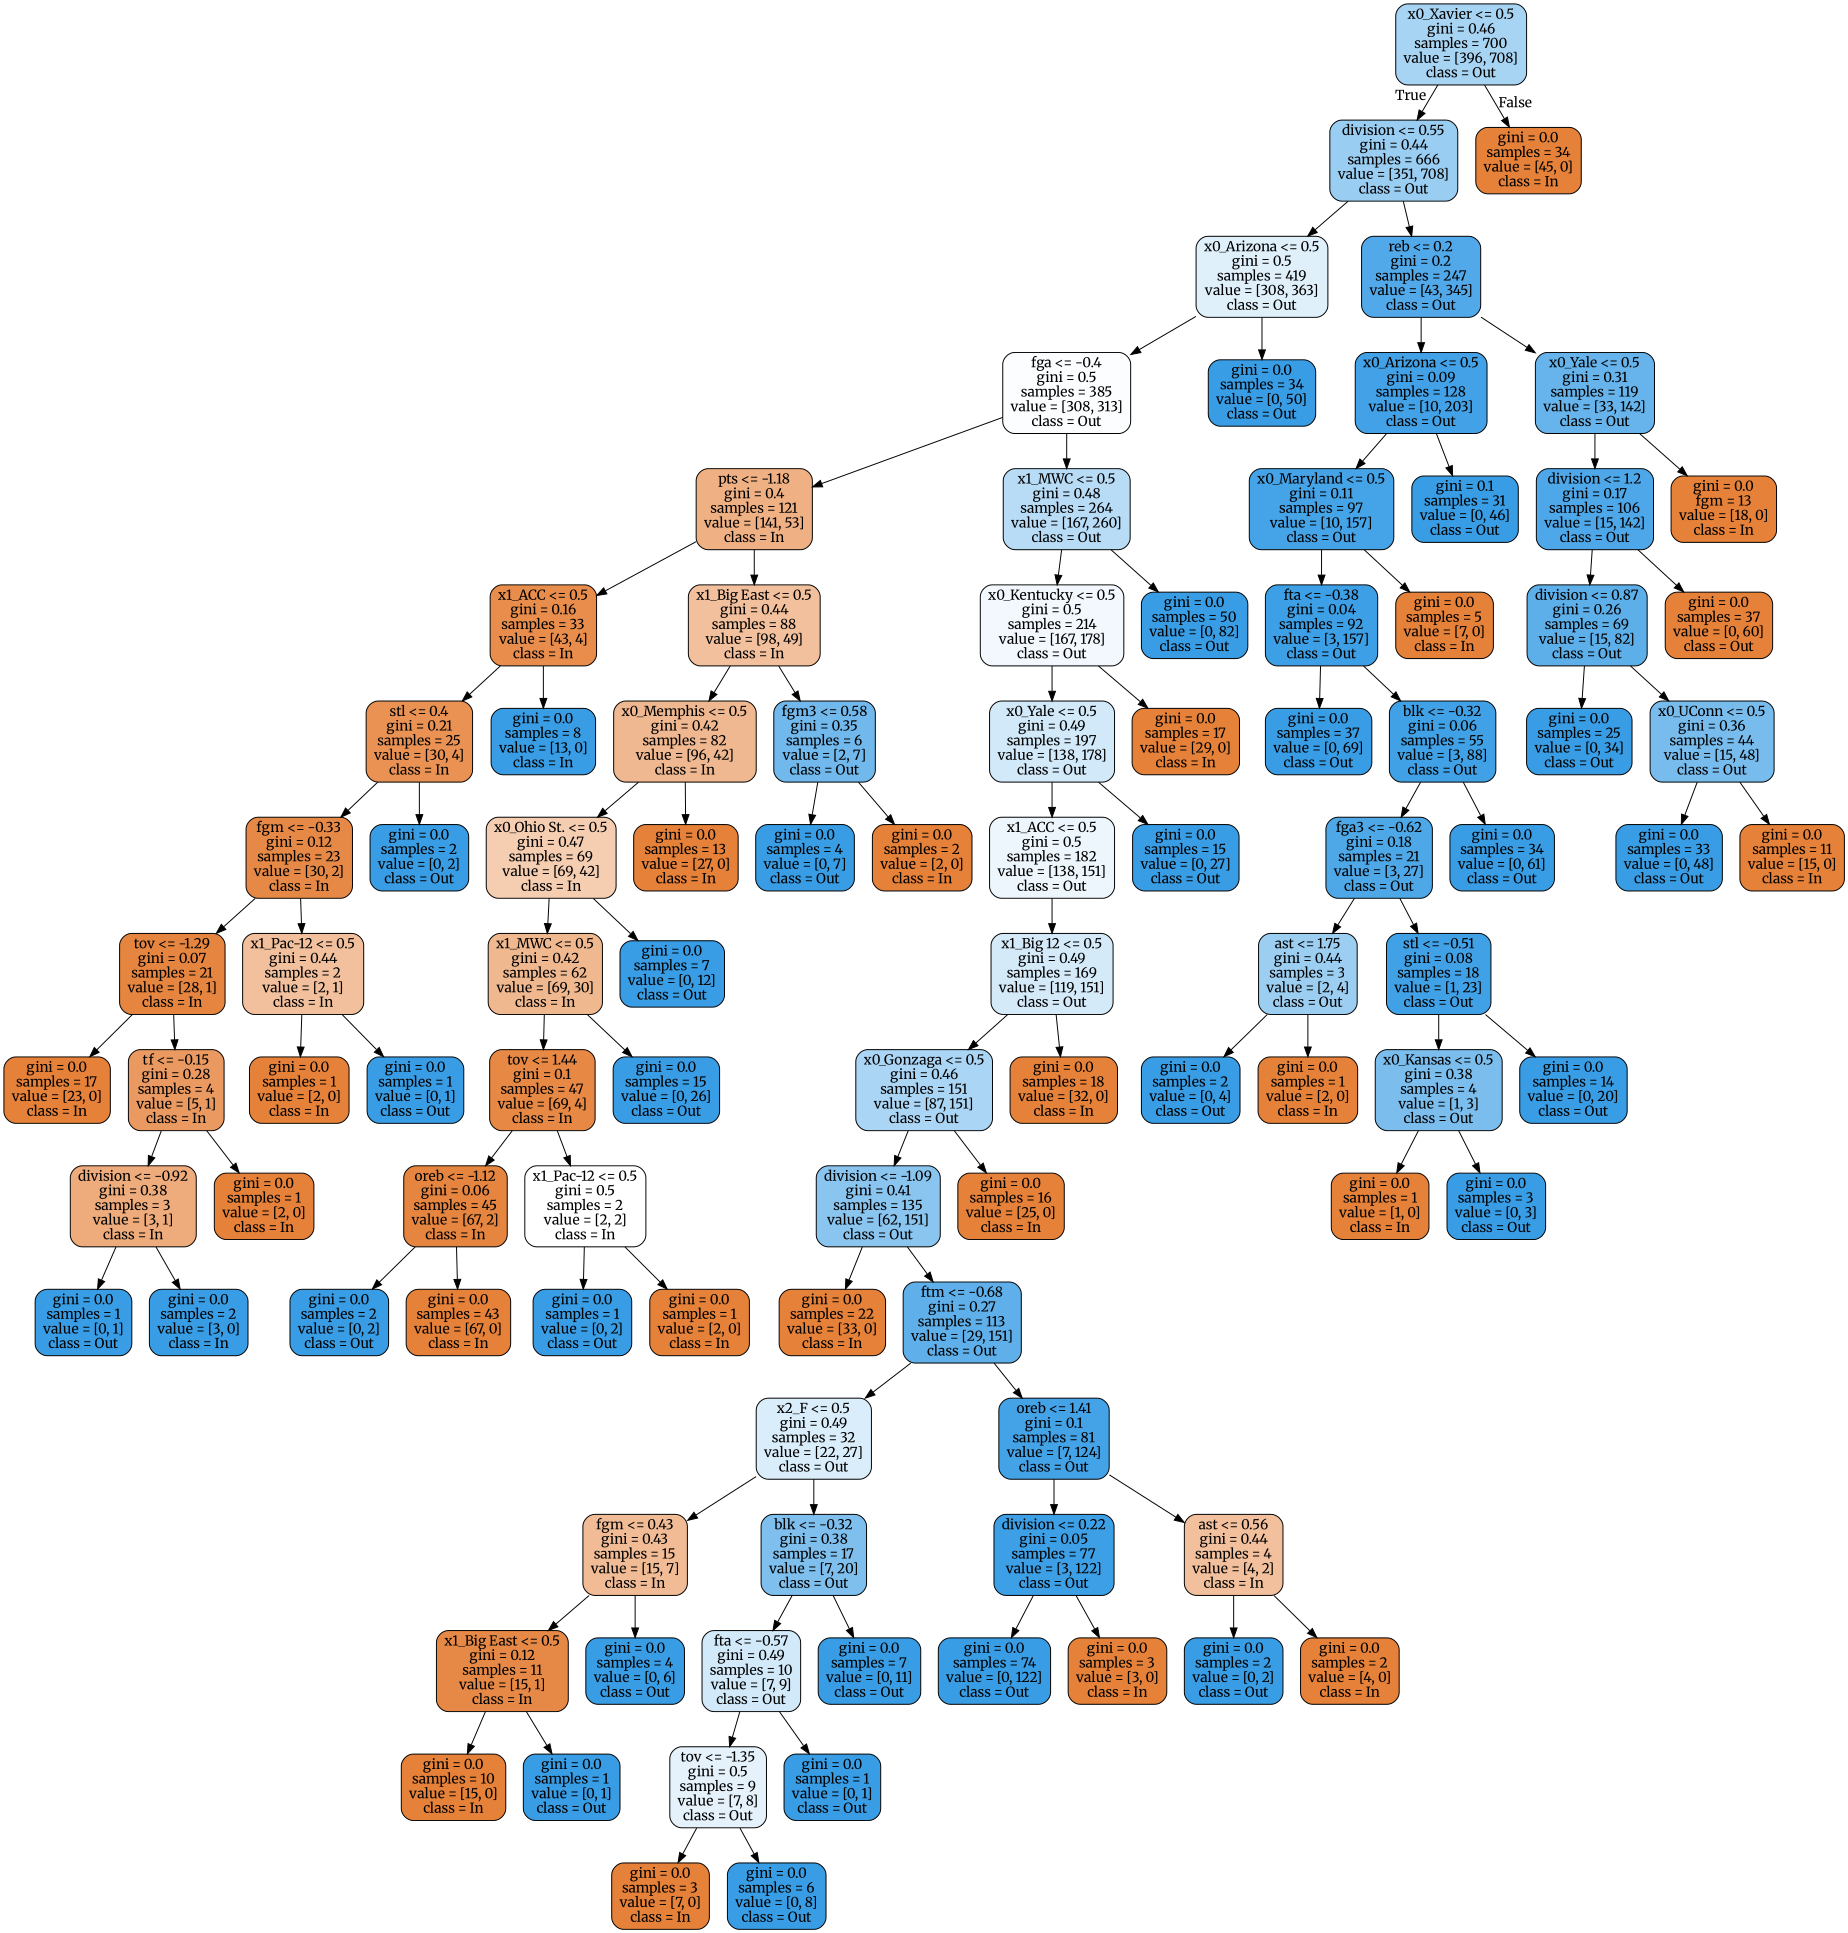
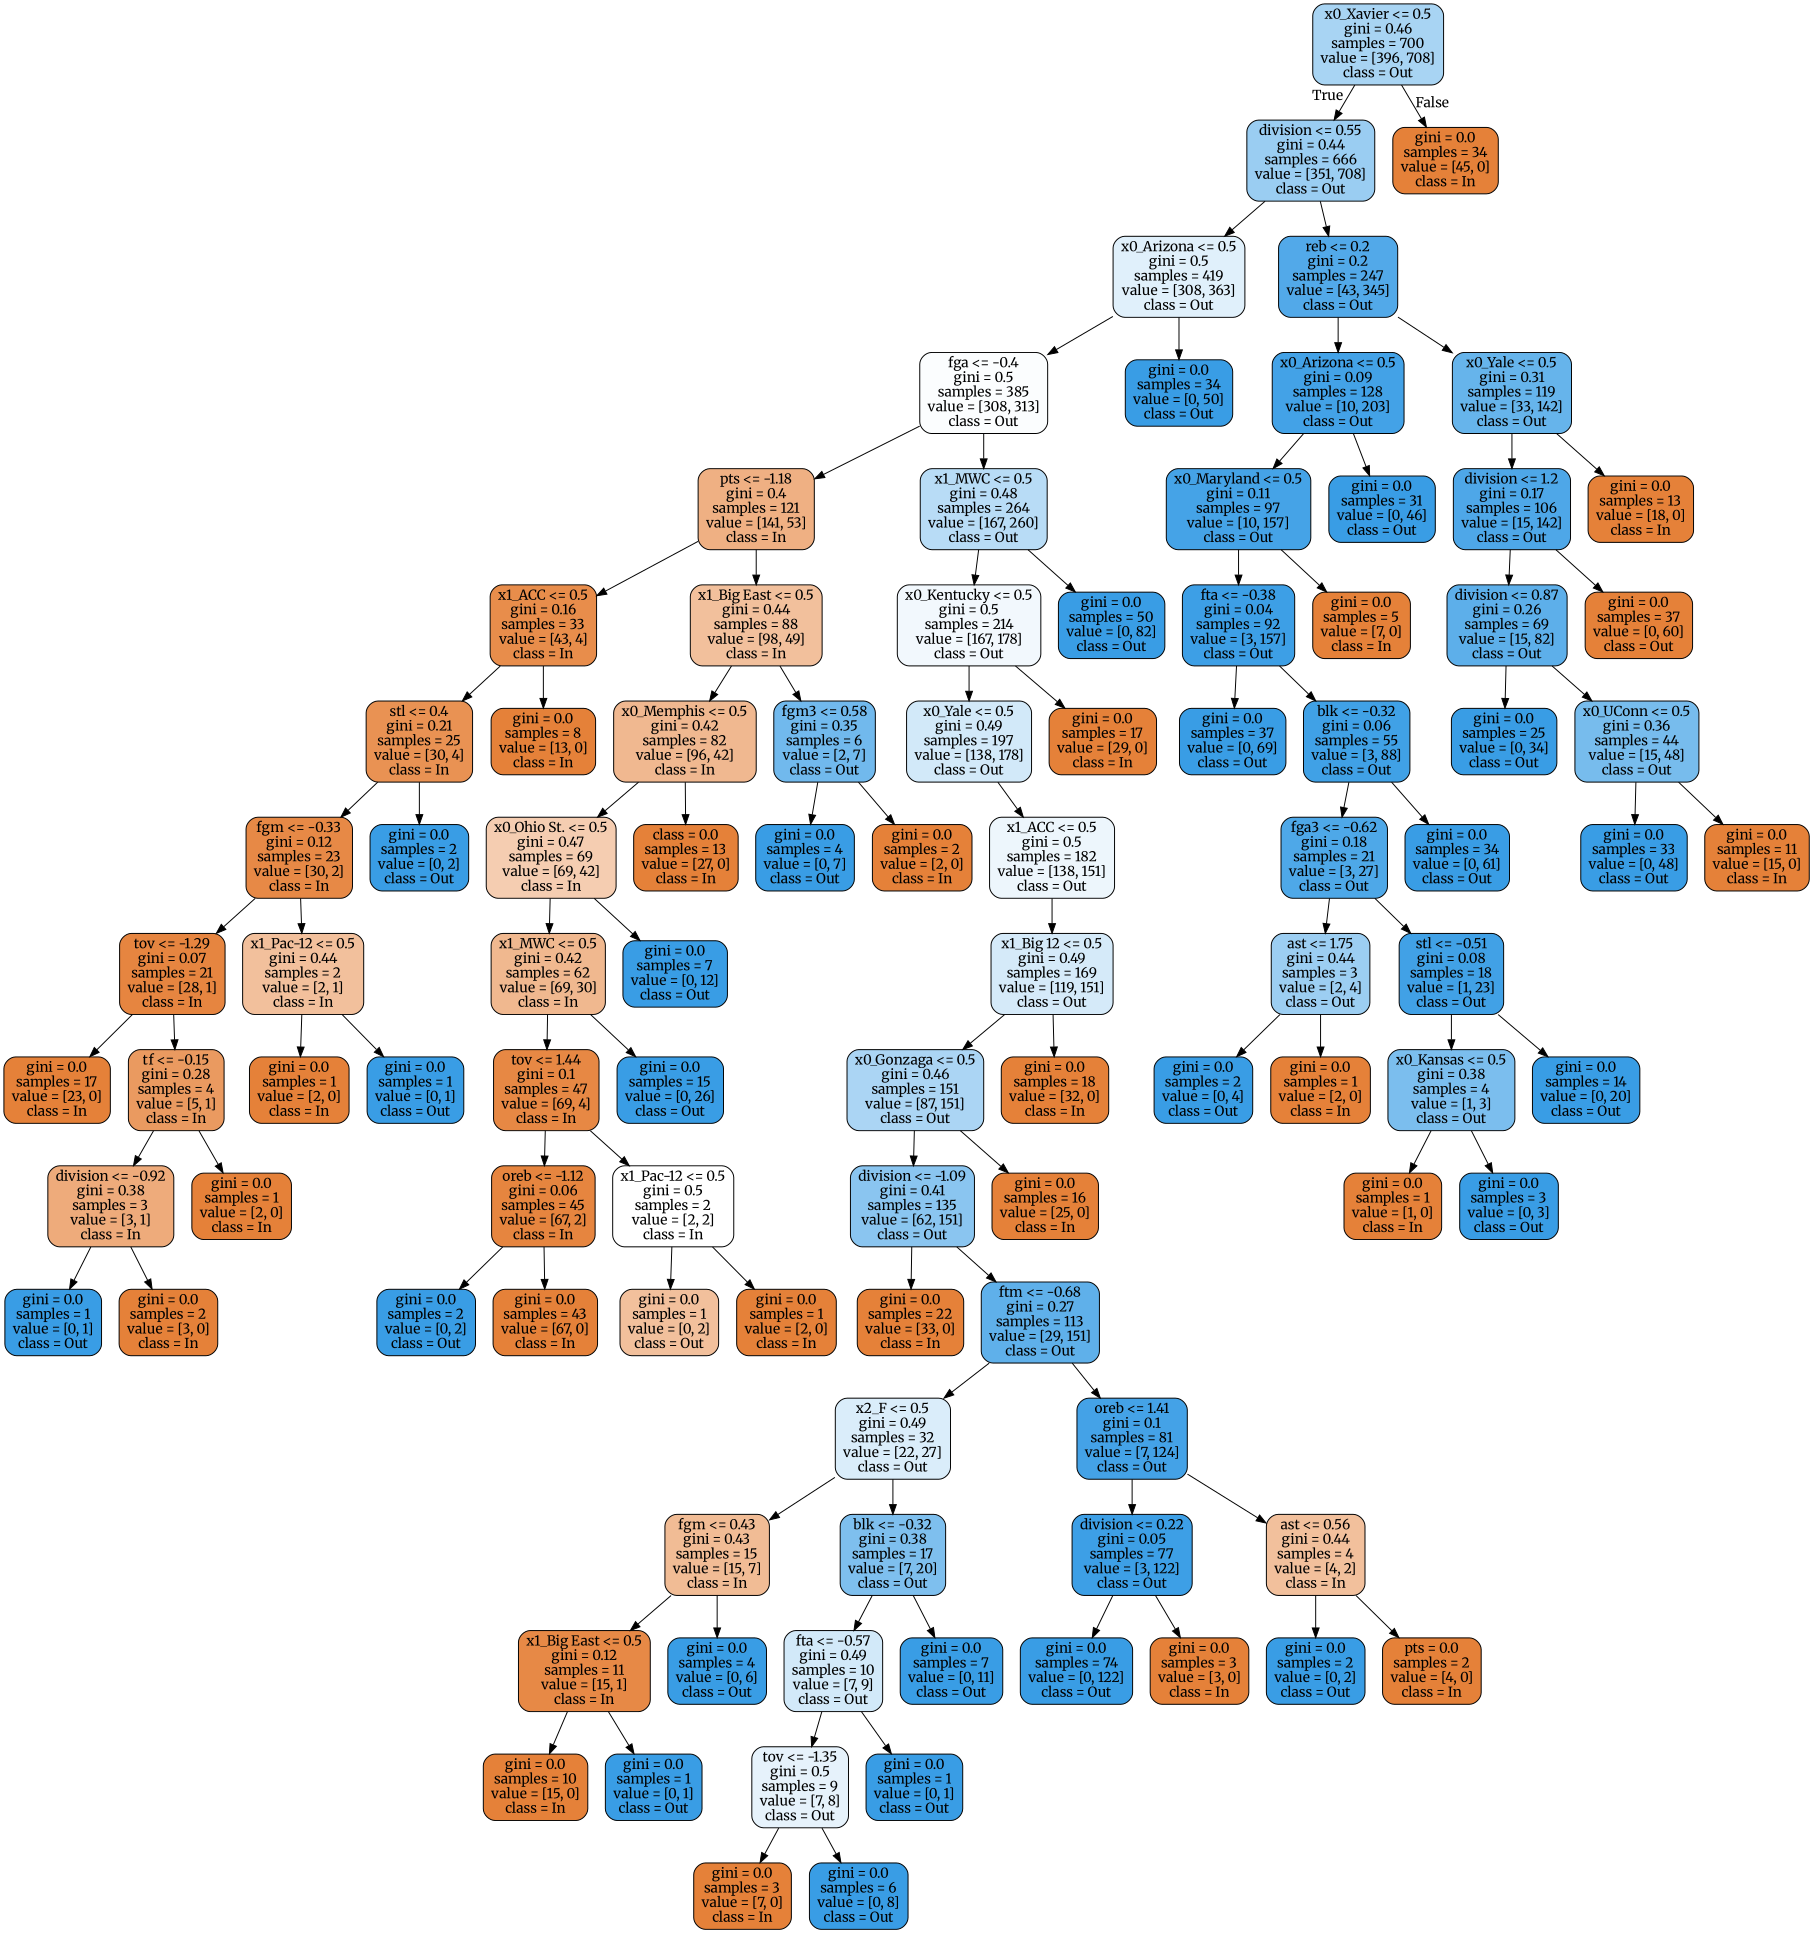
(1465, 509) -> (1382, 509)
(1724, 509) -> (1641, 509)
(543, 742) -> (543, 742)
(686, 858) -> (686, 858)
(1186, 858) -> none
(199, 1323) -> (168, 1323)
(582, 1323) -> (669, 1323)
(1350, 1671) -> (1432, 1671)
